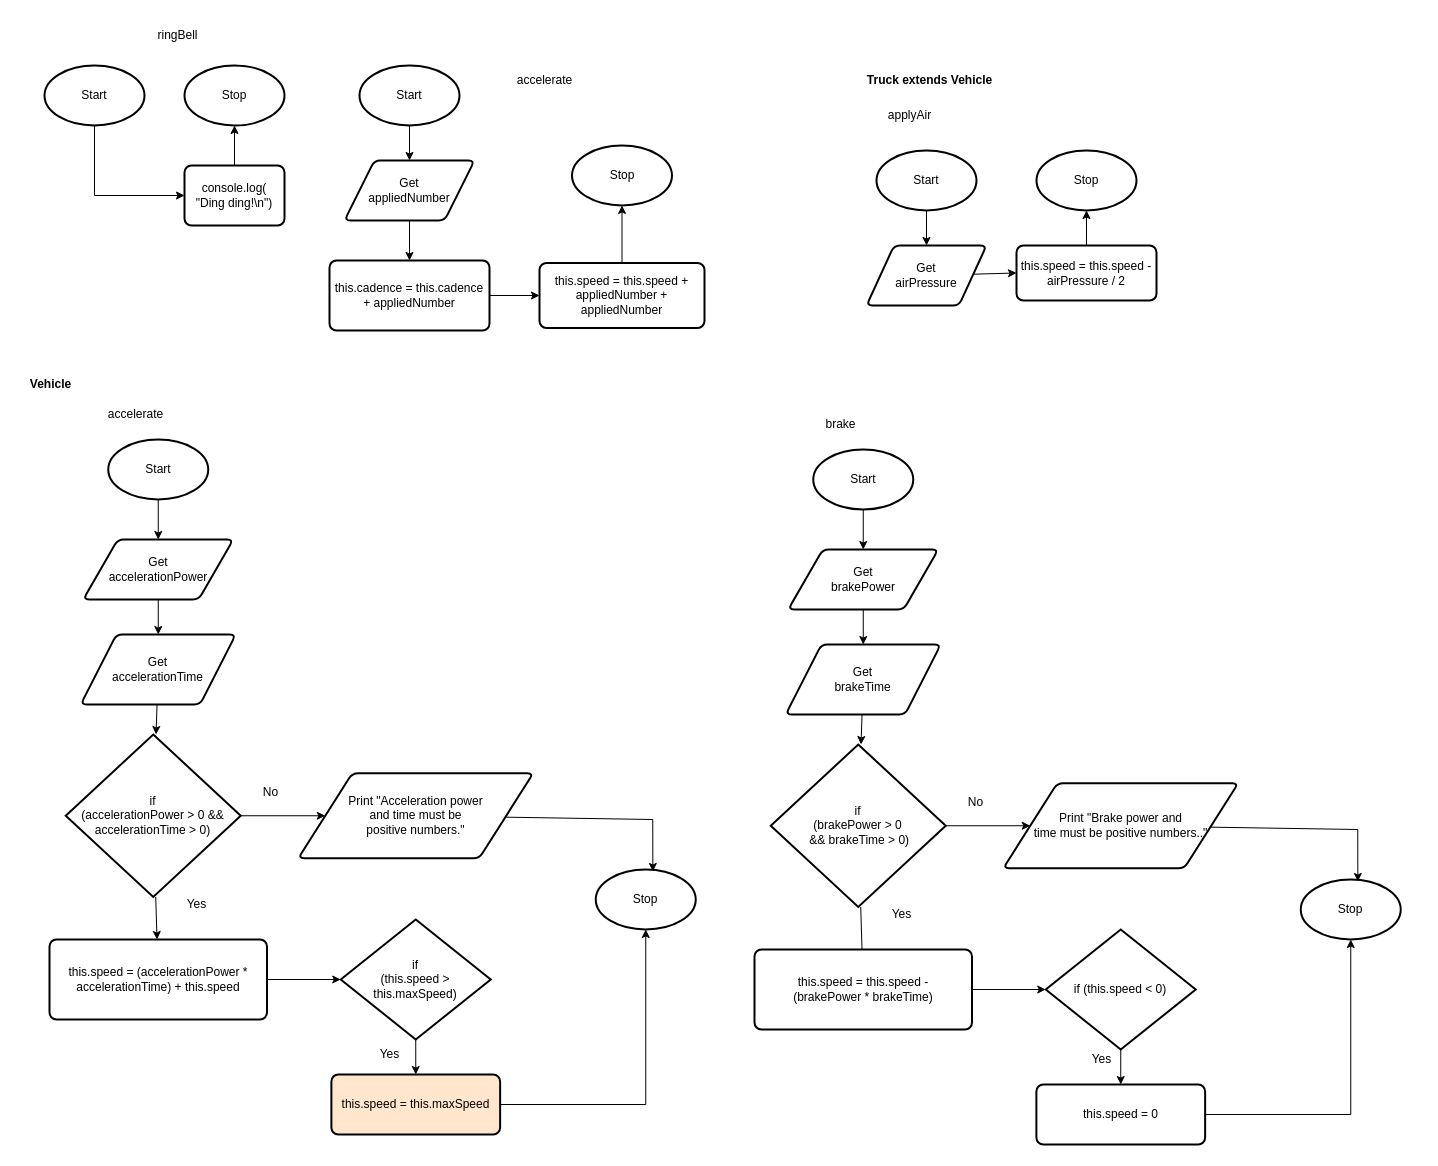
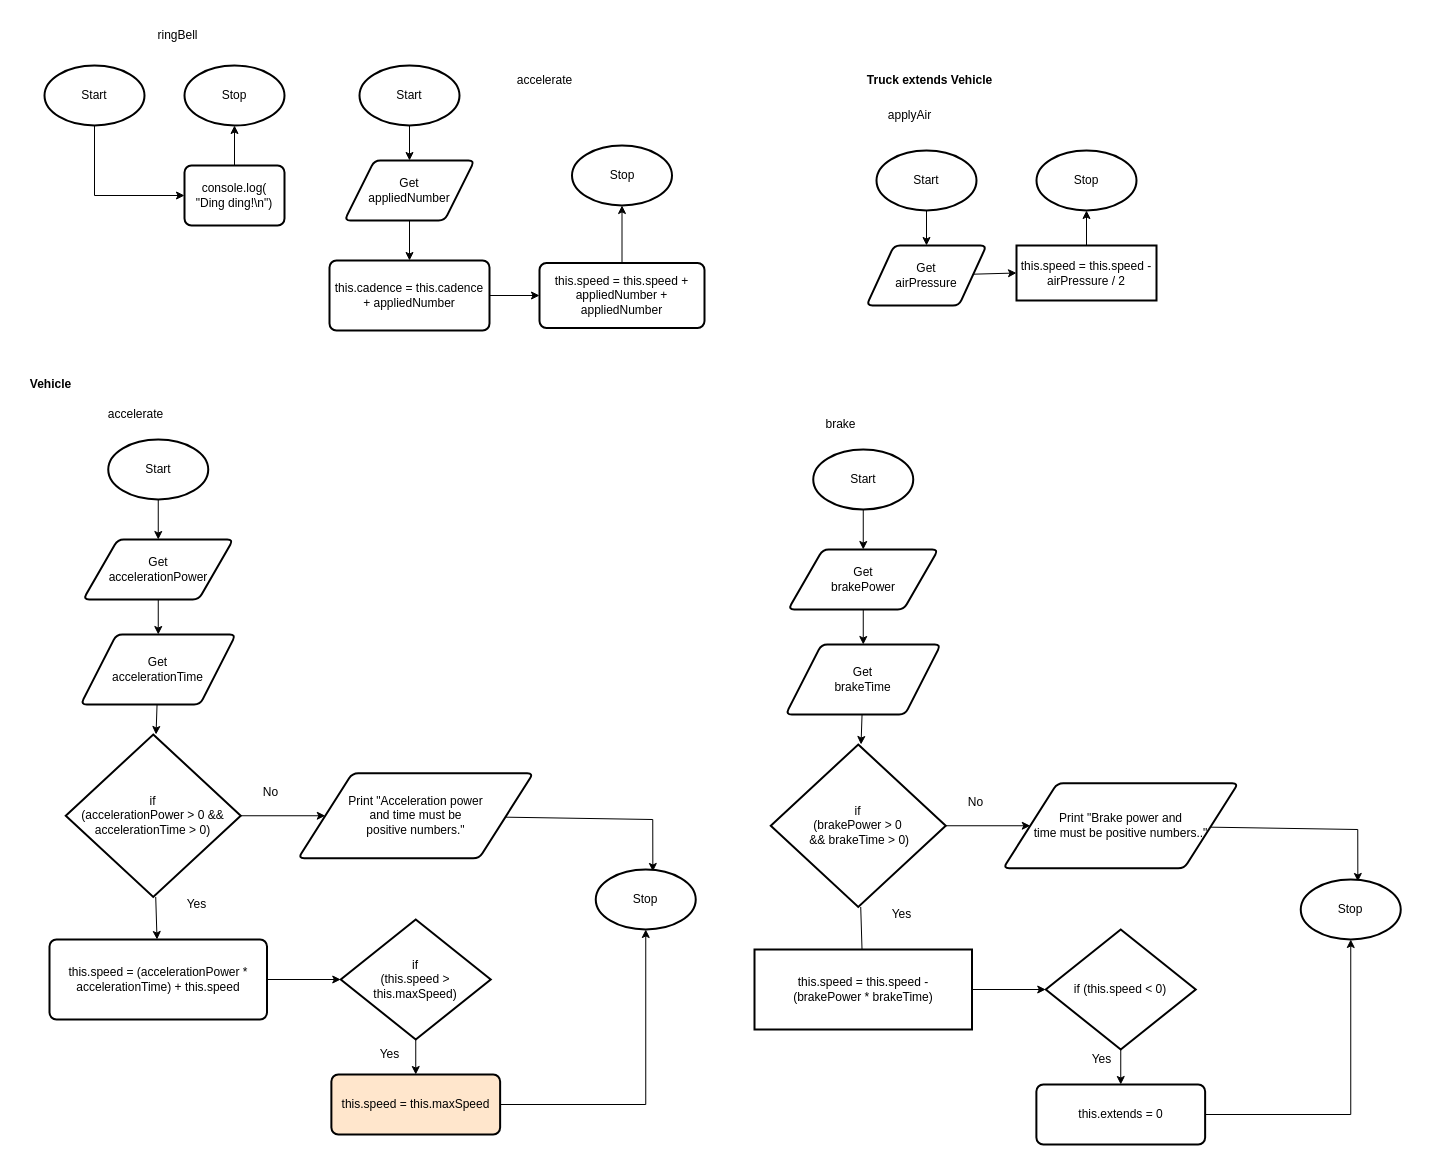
(1087, 273) -> (1087, 273)
(863, 990) -> (863, 990)
(1121, 1115) -> (1121, 1115)
